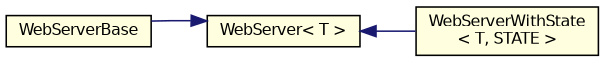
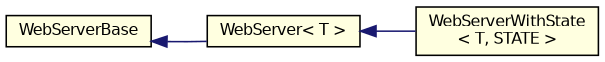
(171, 21) -> (187, 42)
